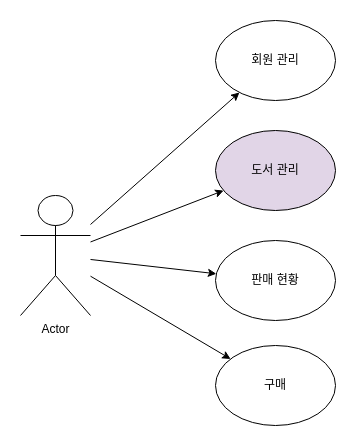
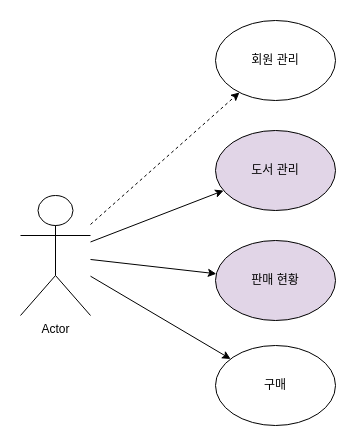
(163, 160) -> (163, 160)
(276, 281) -> (276, 281)
